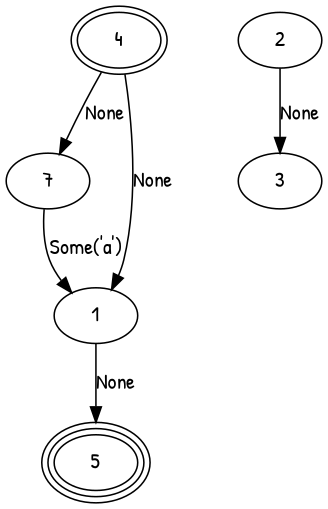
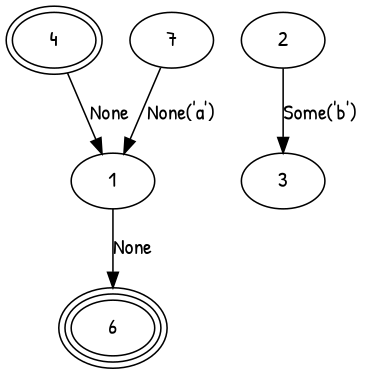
(83, 106) -> none
(299, 114) -> (321, 114)
(87, 248) -> (182, 114)
(96, 463) -> (113, 328)
